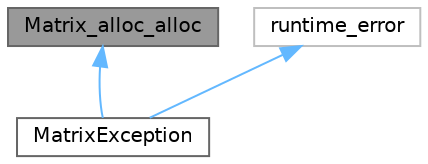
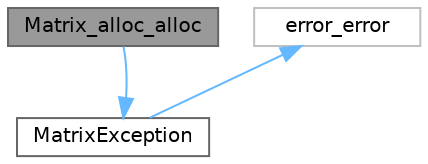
(337, 27) -> (337, 27)
(100, 92) -> (126, 72)
